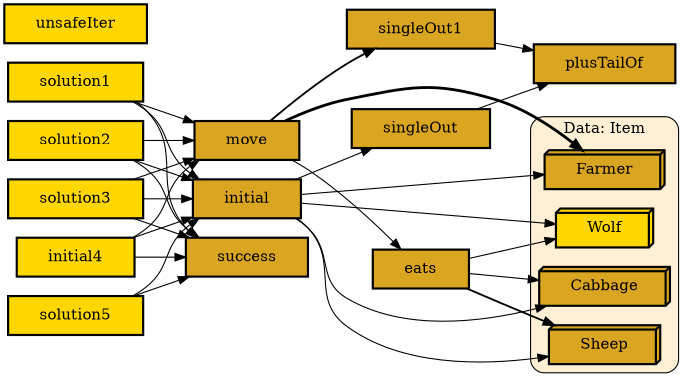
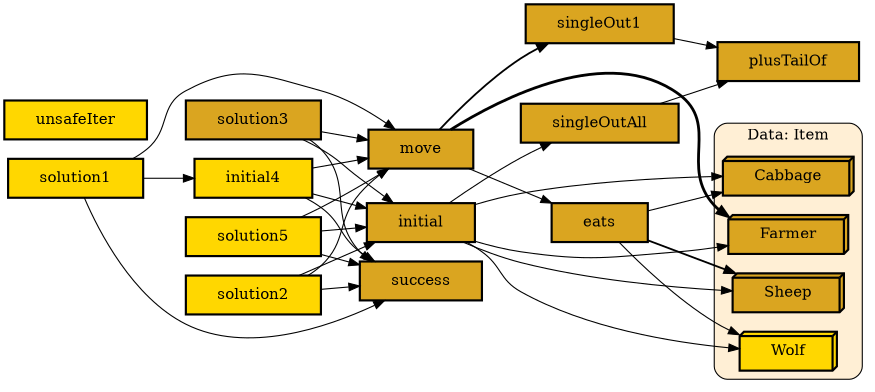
(421, 129) -> (600, 123)
(173, 154) -> (163, 178)
none -> (347, 194)
(76, 199) -> (253, 120)
